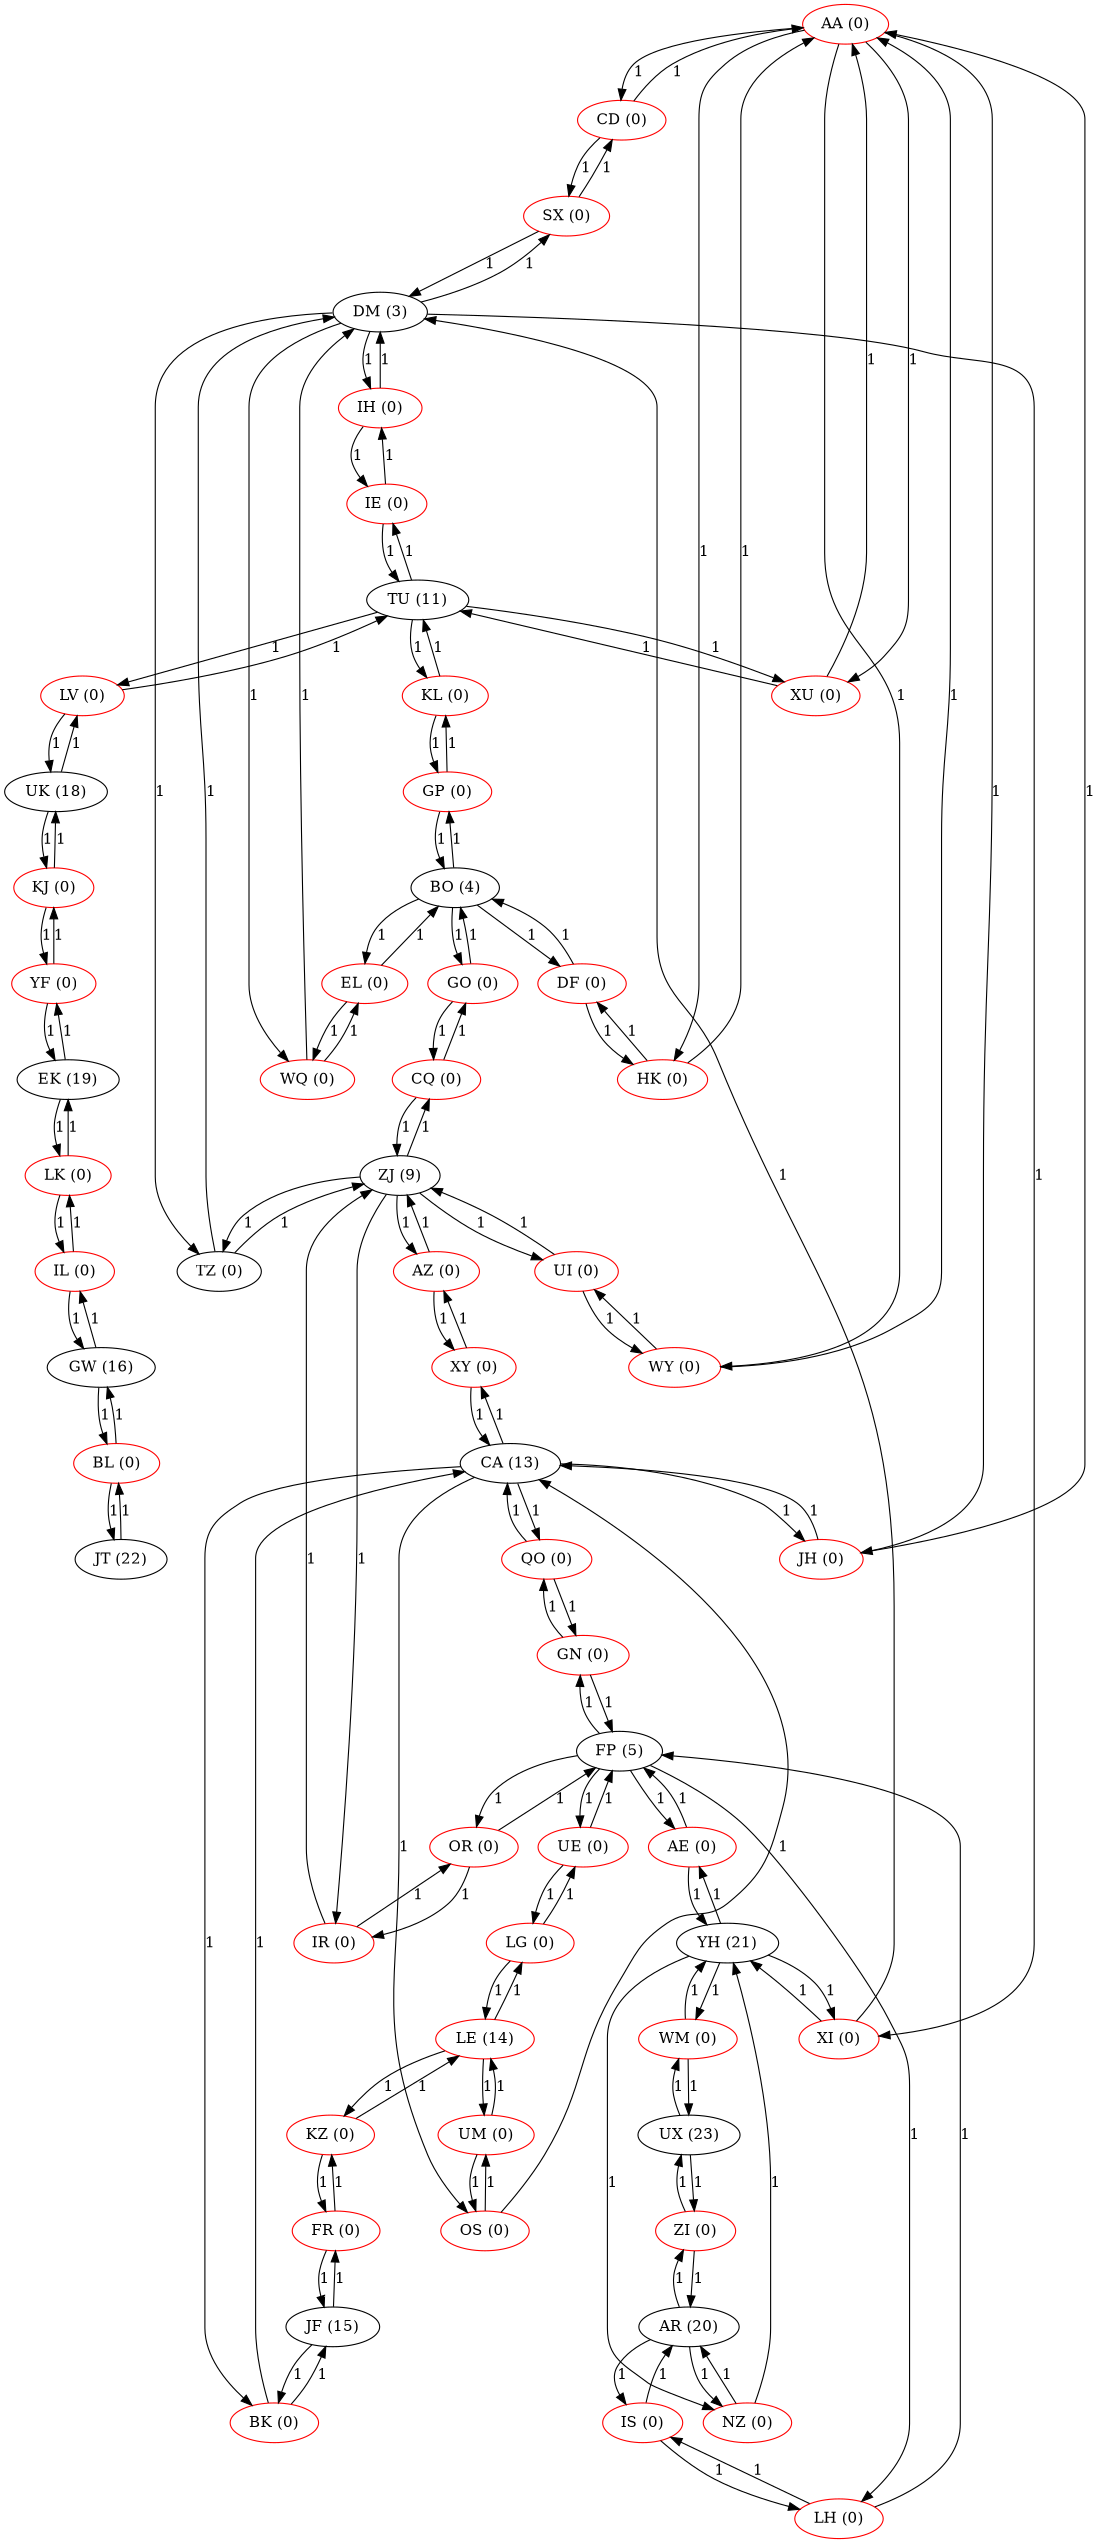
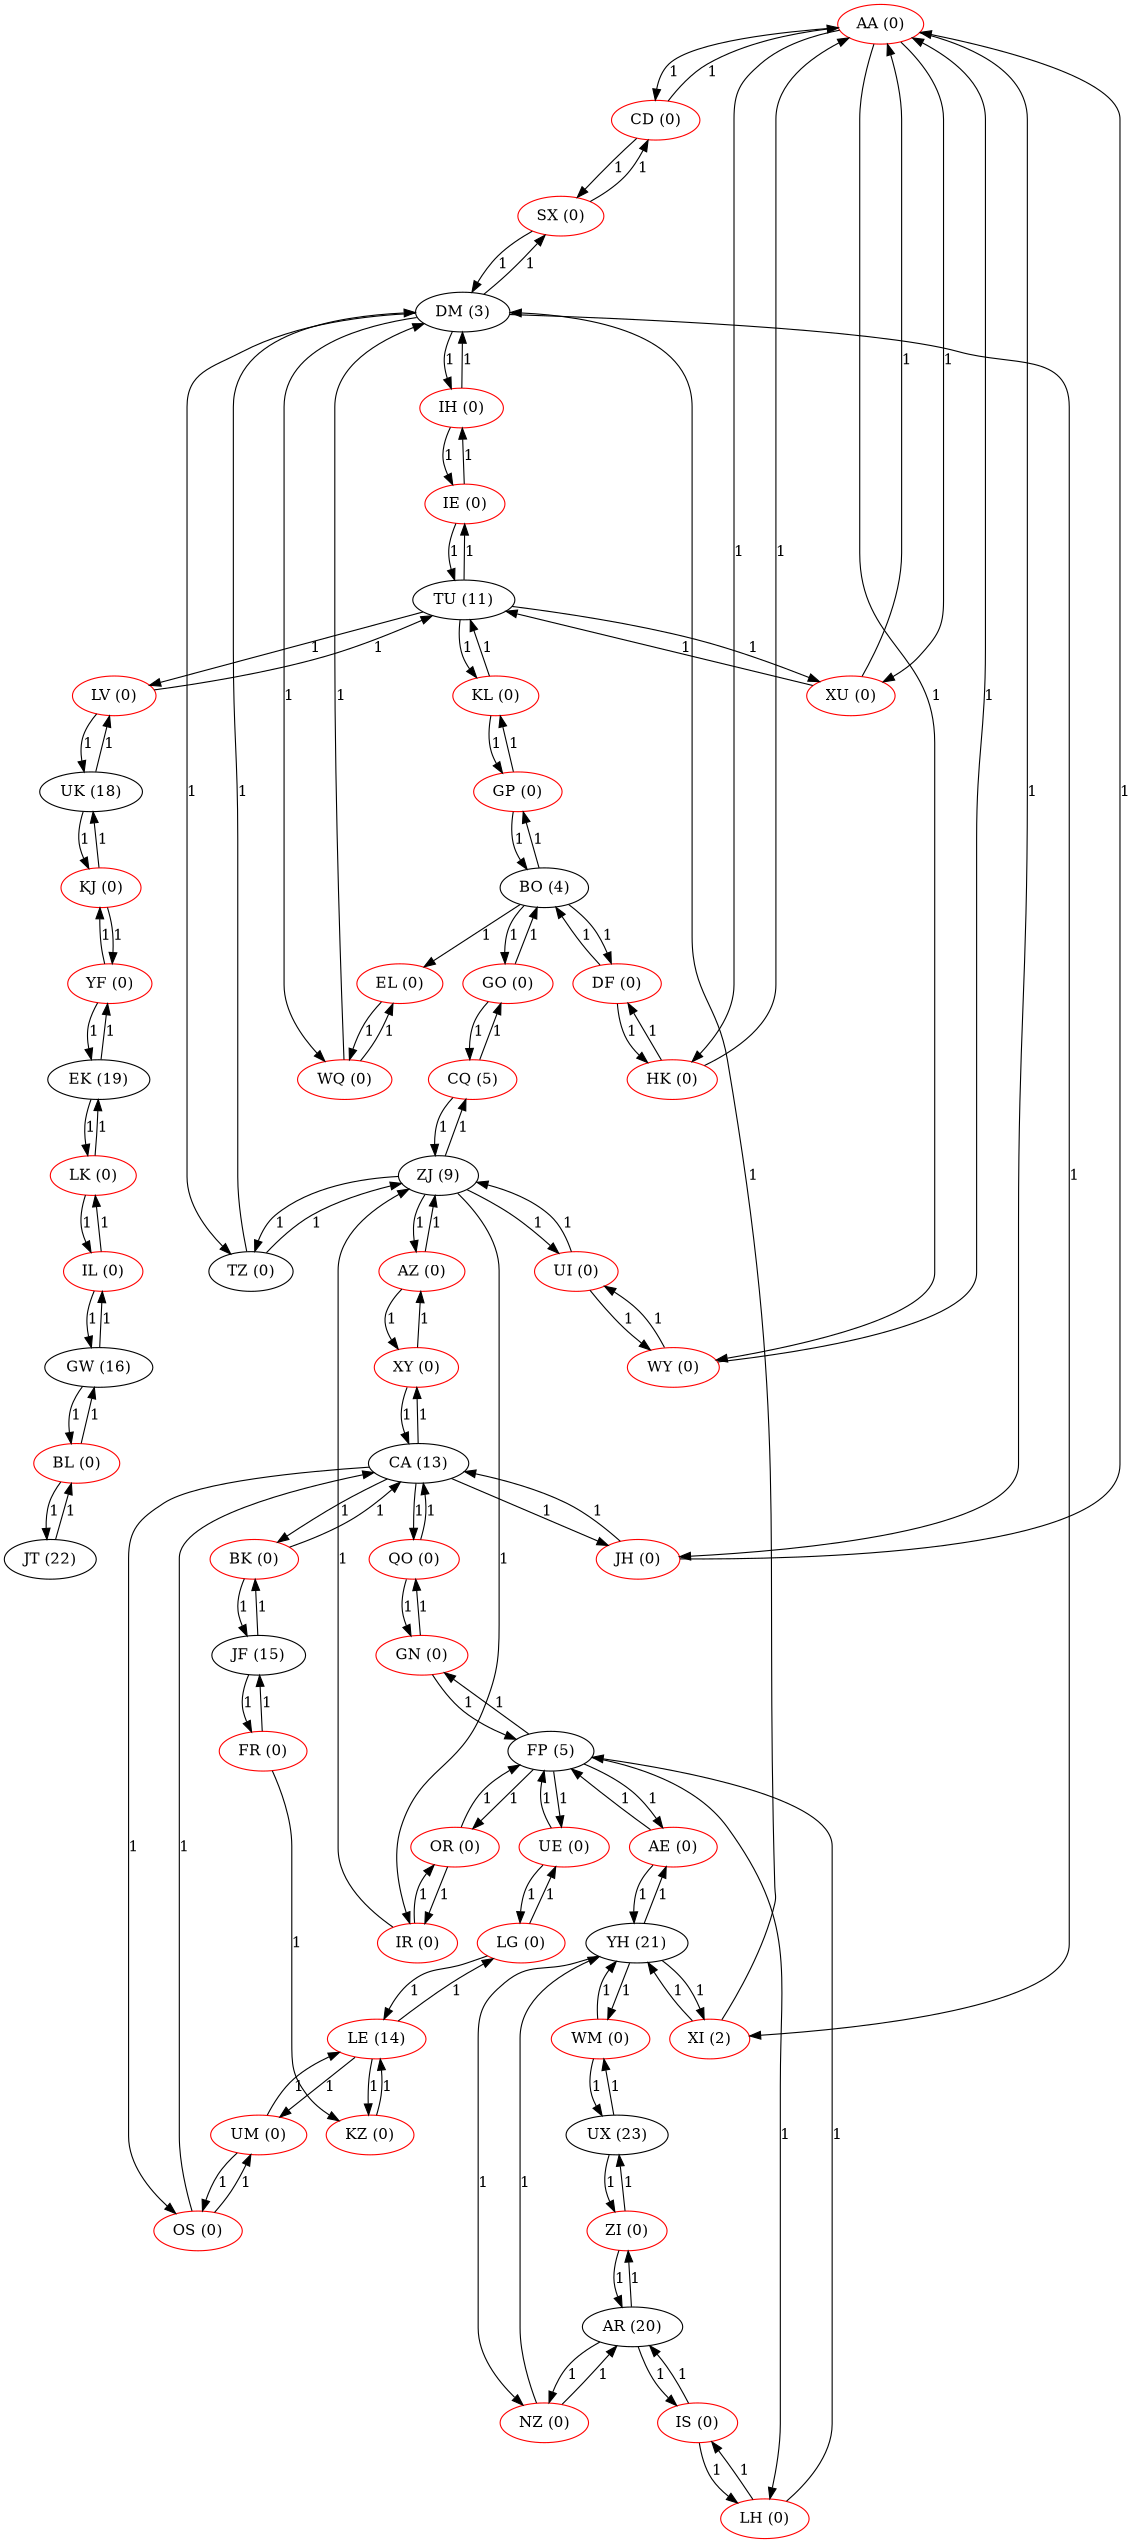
(406, 940) -> none
(436, 1080) -> (473, 1080)
(839, 2039) -> (710, 2039)
(318, 2178) -> none
